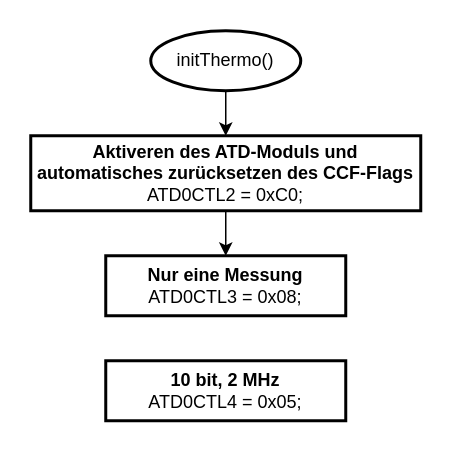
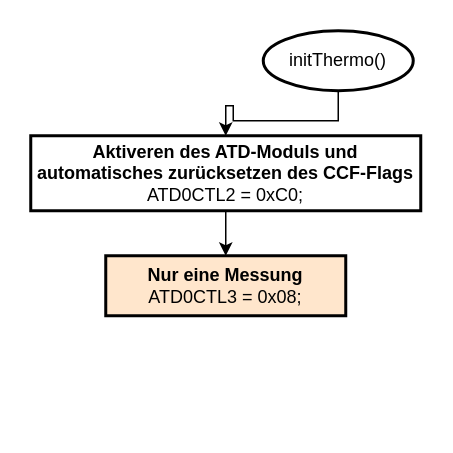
(226, 61) -> (338, 61)
(226, 286) -> (226, 286)
(226, 391) -> none
